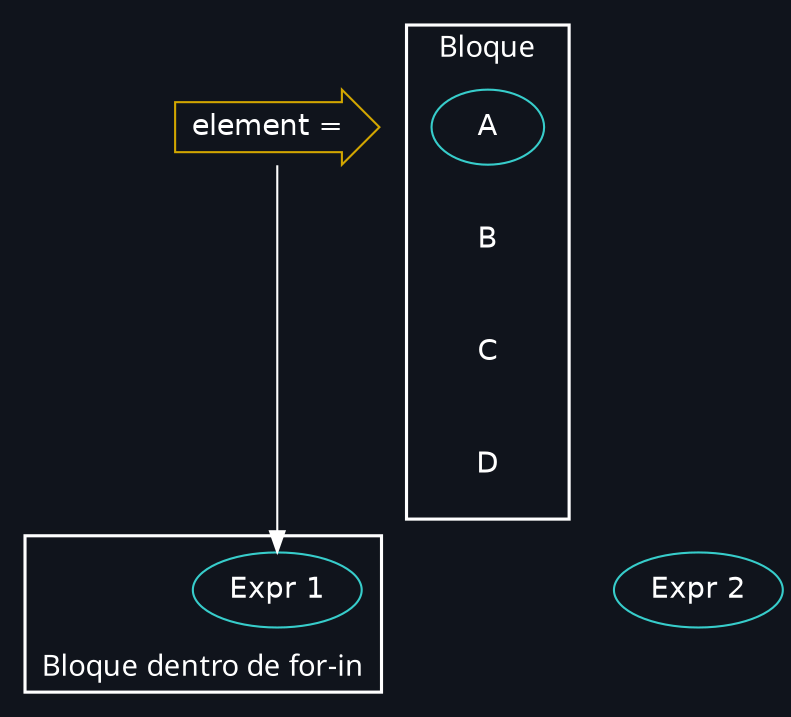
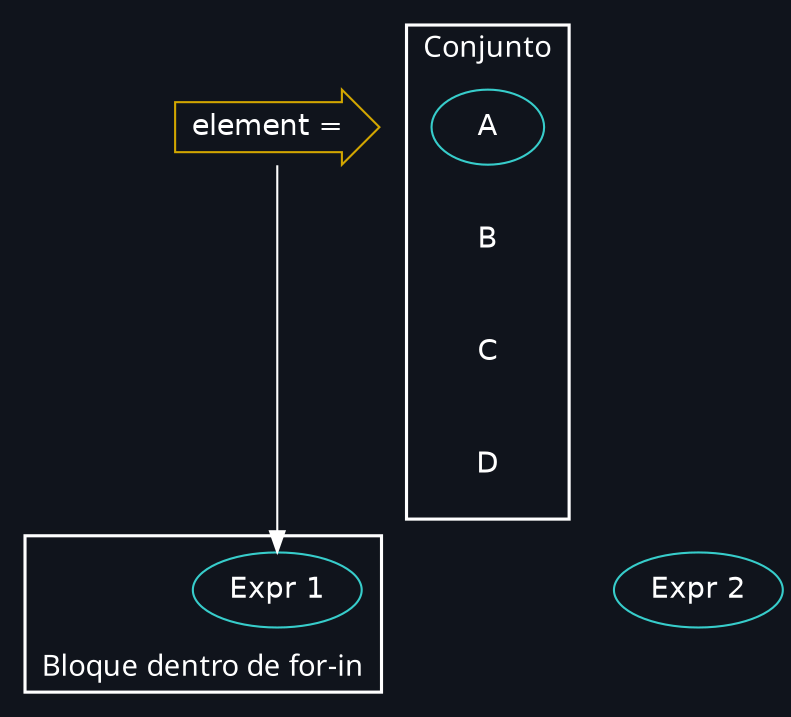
(488, 49) -> (488, 49)
